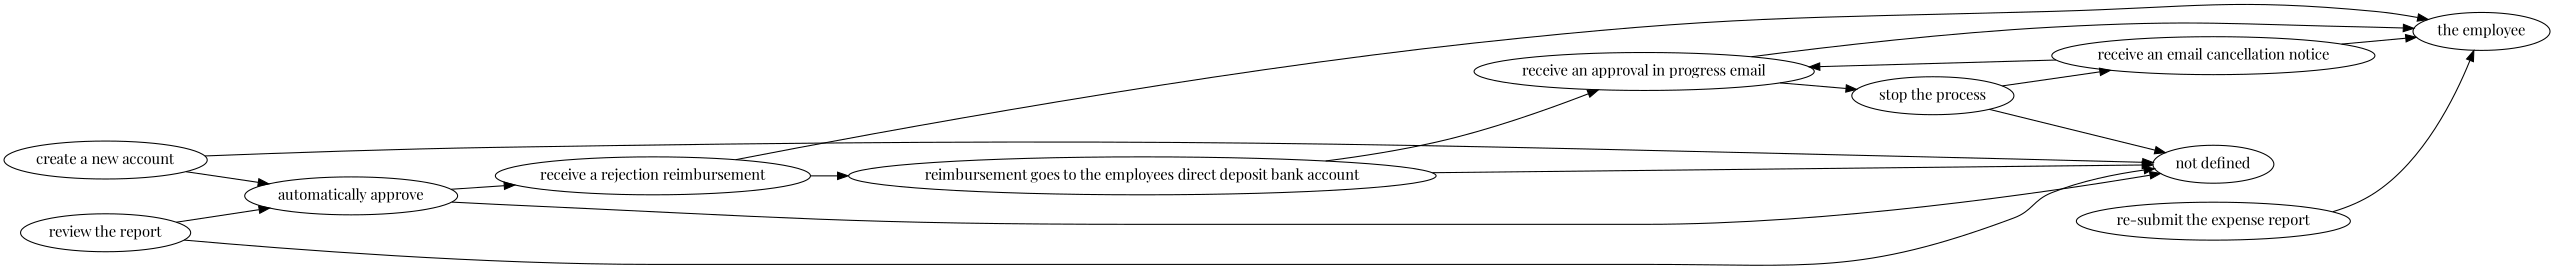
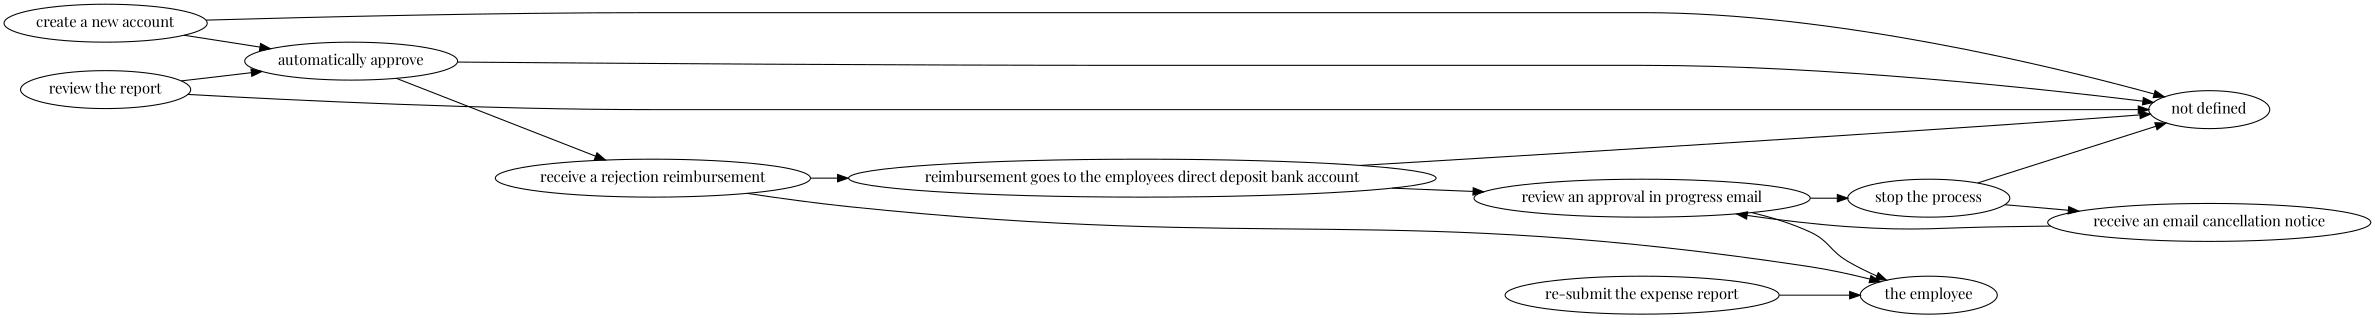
(2374, 41) -> none
(1644, 71) -> (1642, 198)
